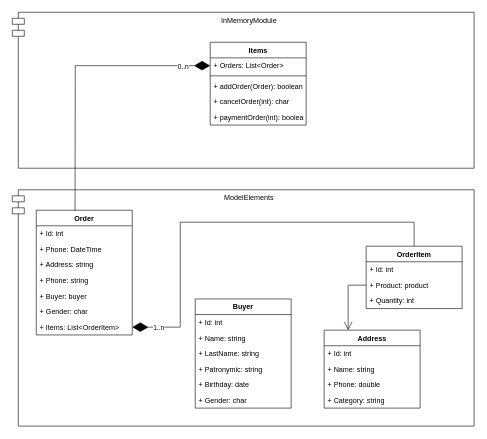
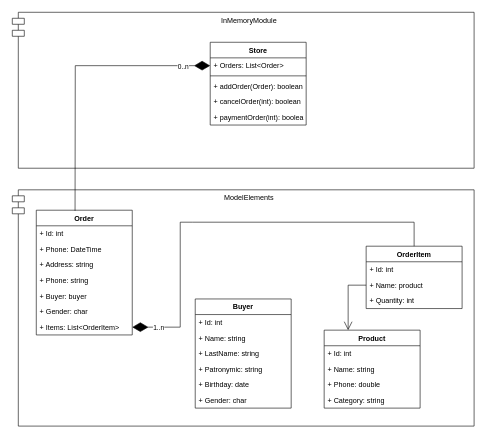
(258, 50) -> (258, 50)
(257, 102) -> (262, 102)
(403, 286) -> (397, 286)
(372, 338) -> (372, 338)
